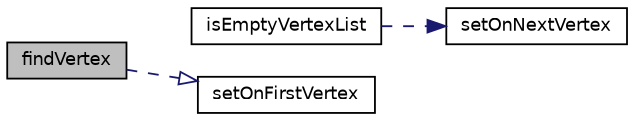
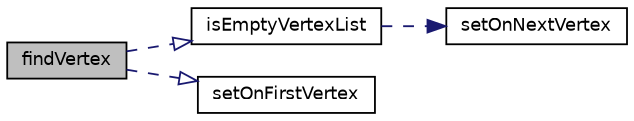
none -> (150, 48)
